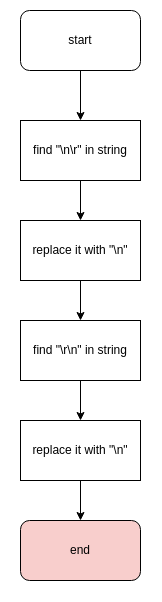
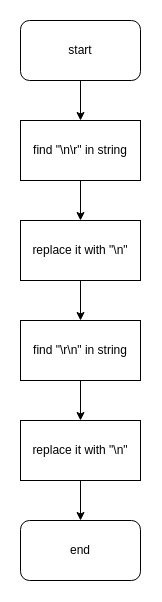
(81, 41) -> (81, 51)
(81, 551) -> (81, 551)
